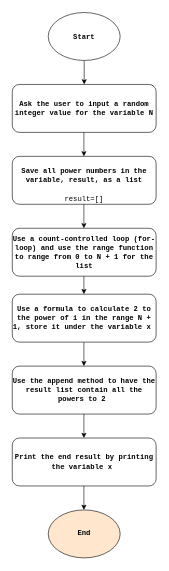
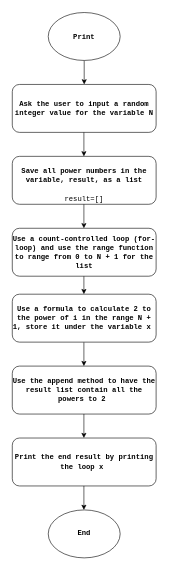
(84, 36) -> (84, 36)
(84, 462) -> (84, 462)
(84, 534) -> (84, 534)
